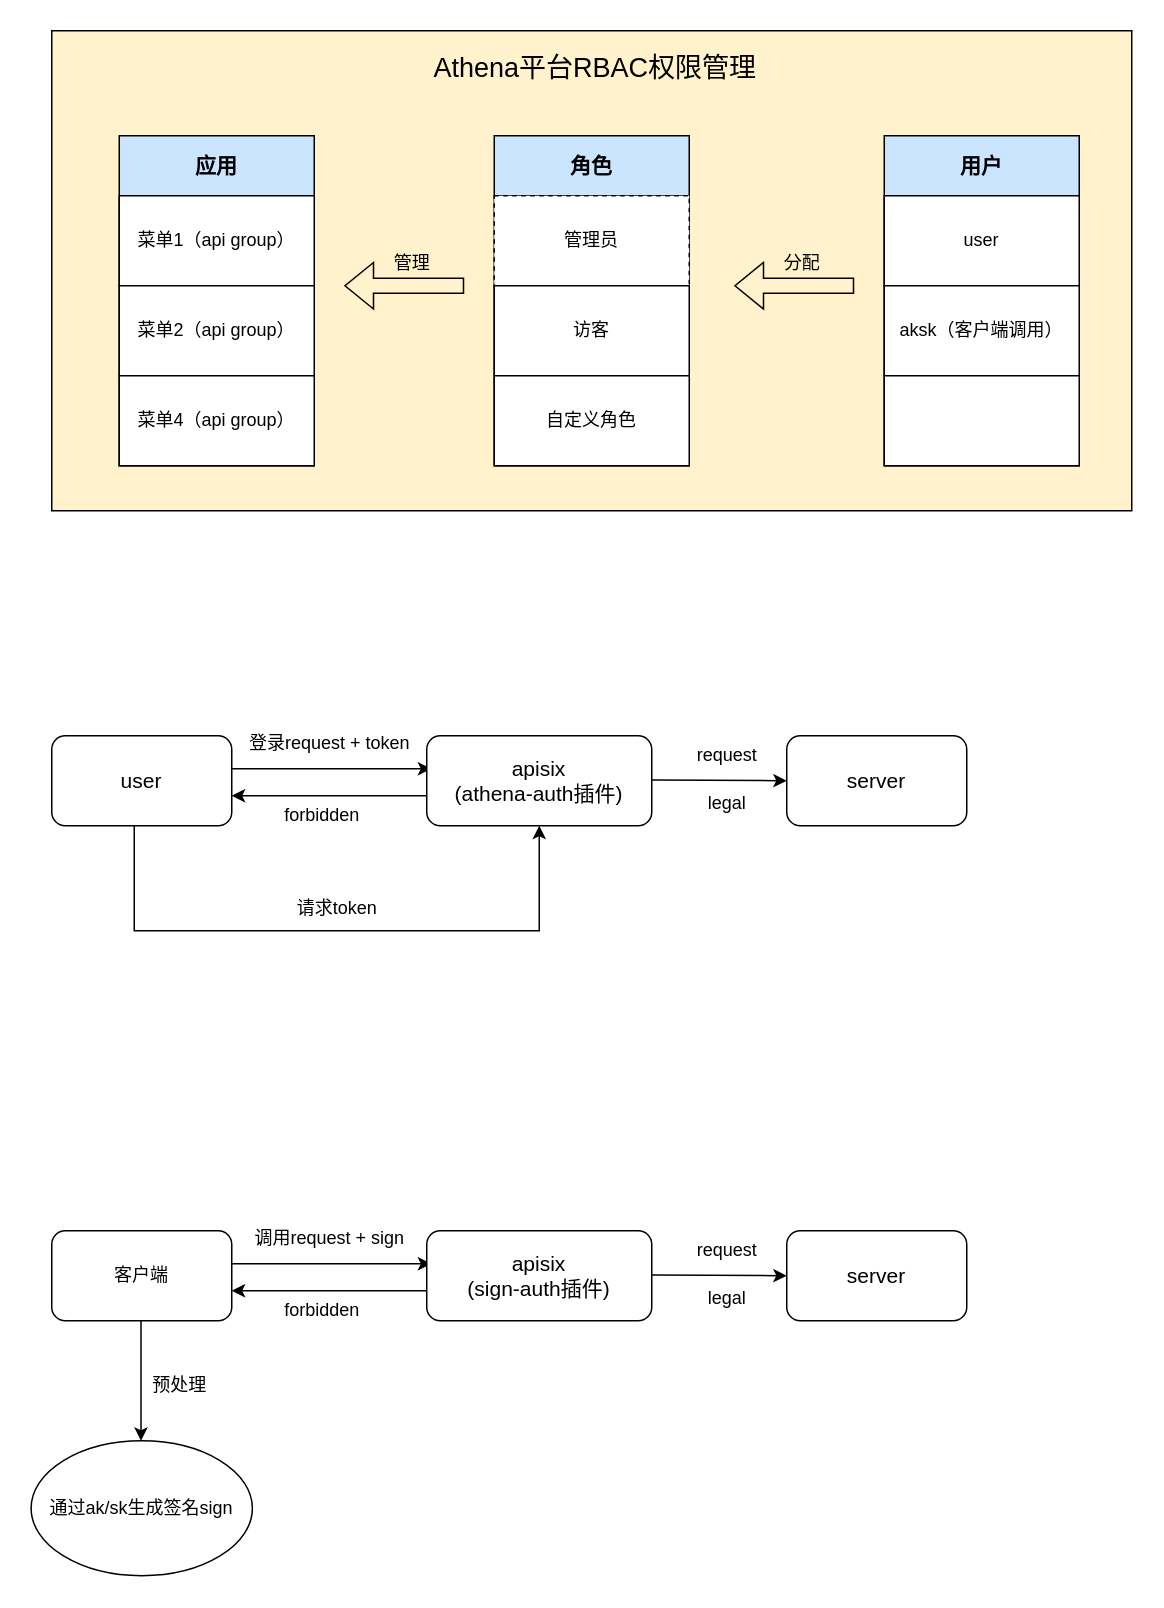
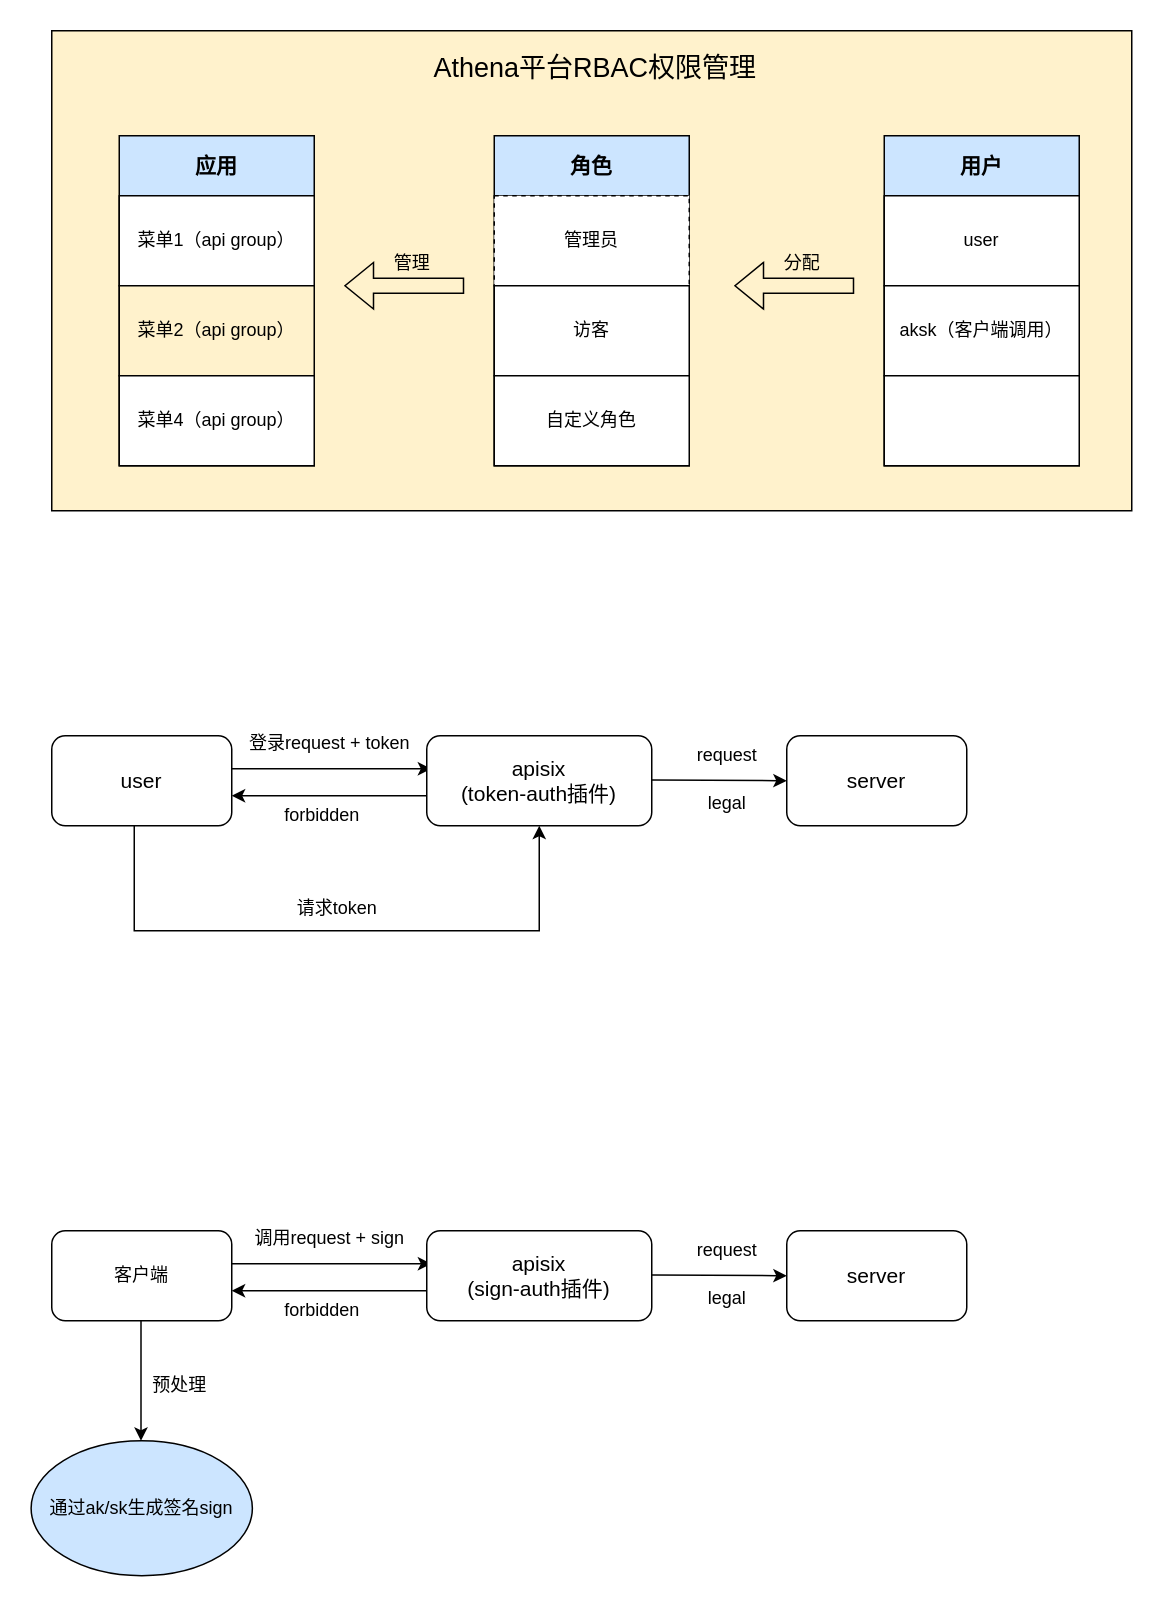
(217, 331) -> (217, 331)
(539, 781) -> (539, 781)
(142, 1508) -> (142, 1508)
